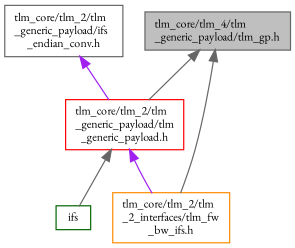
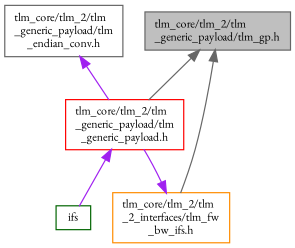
(64, 31) -> (64, 31)
(218, 31) -> (218, 31)
(143, 177) -> (153, 166)
(92, 183) -> (92, 183)
